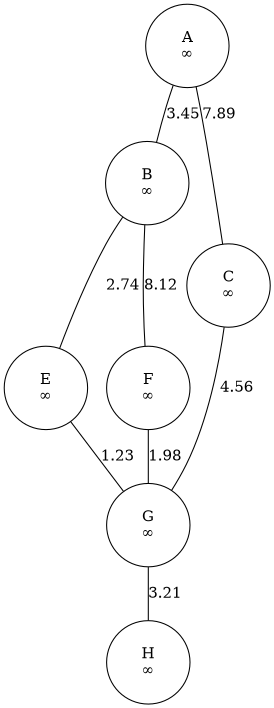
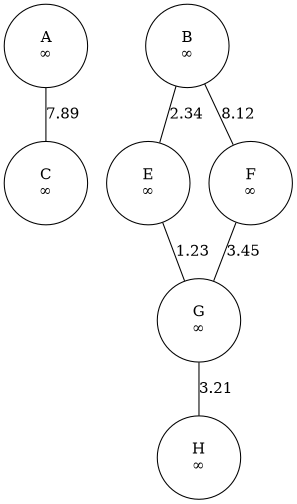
(164, 114) -> none
(123, 286) -> (186, 115)
(206, 412) -> none
(165, 457) -> (243, 252)
